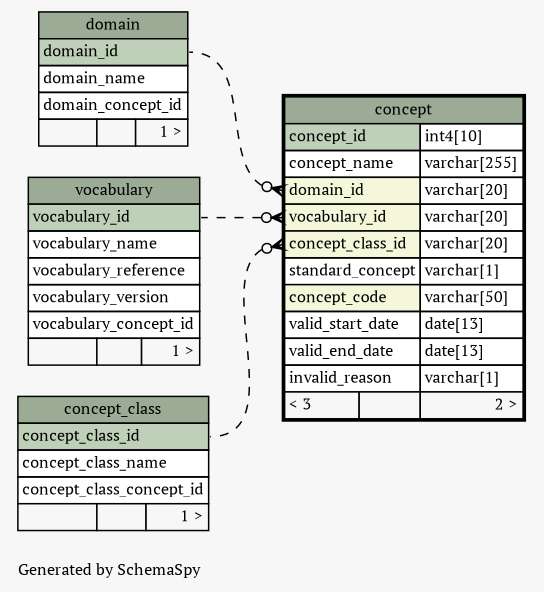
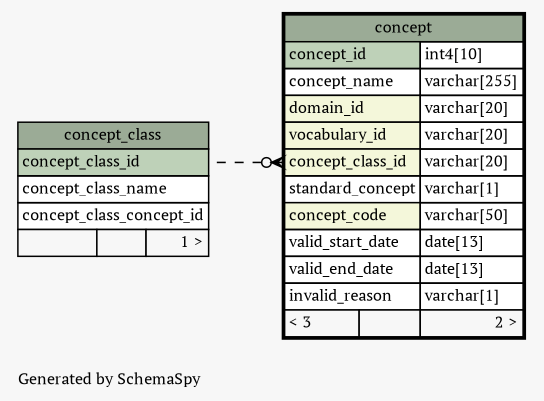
(113, 79) -> none
(113, 271) -> none
